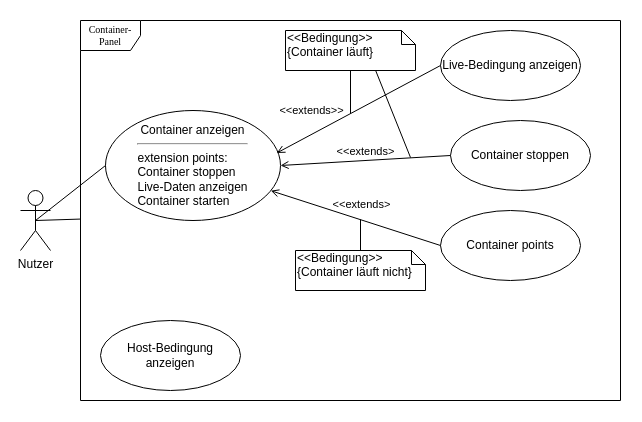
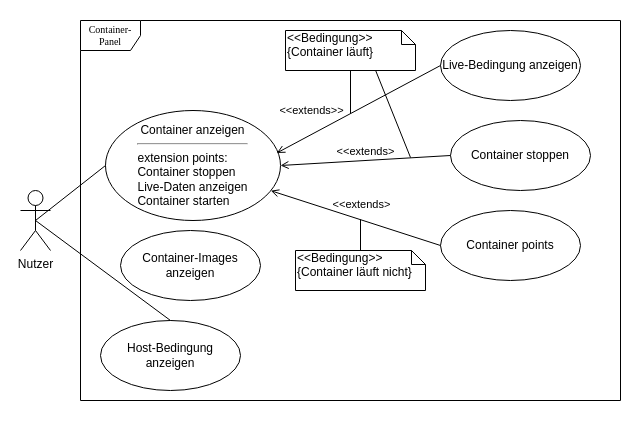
(58, 220) -> (104, 271)
none -> (191, 266)
